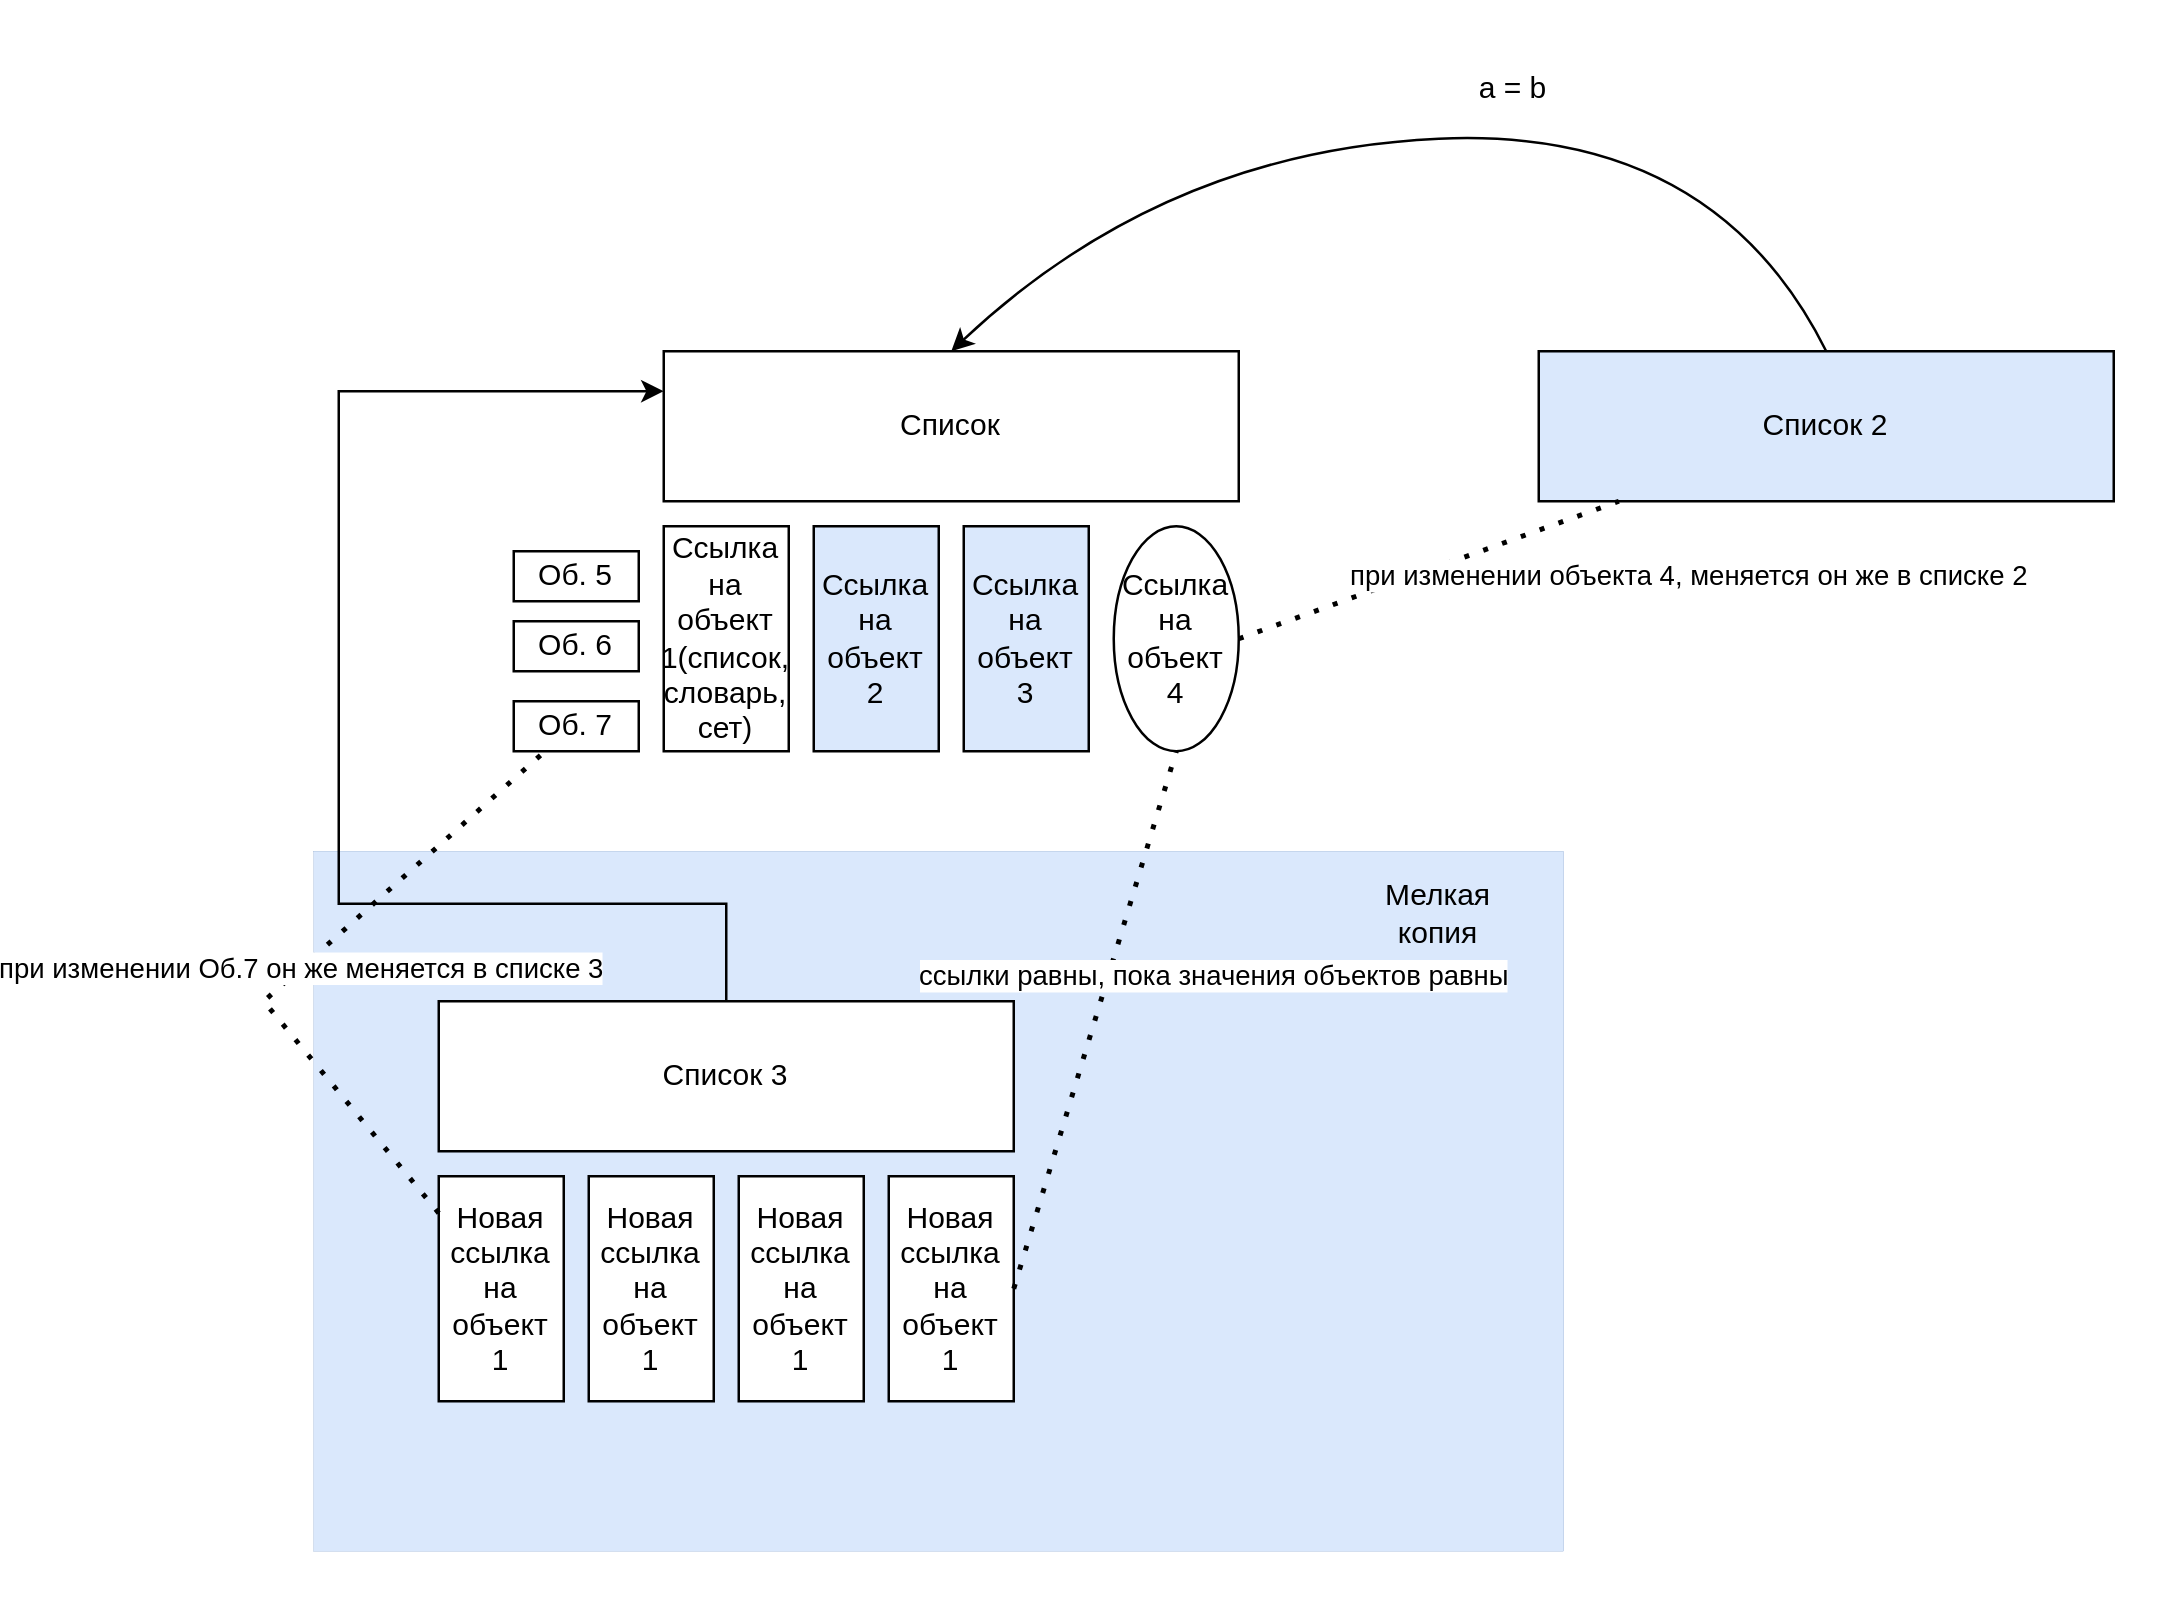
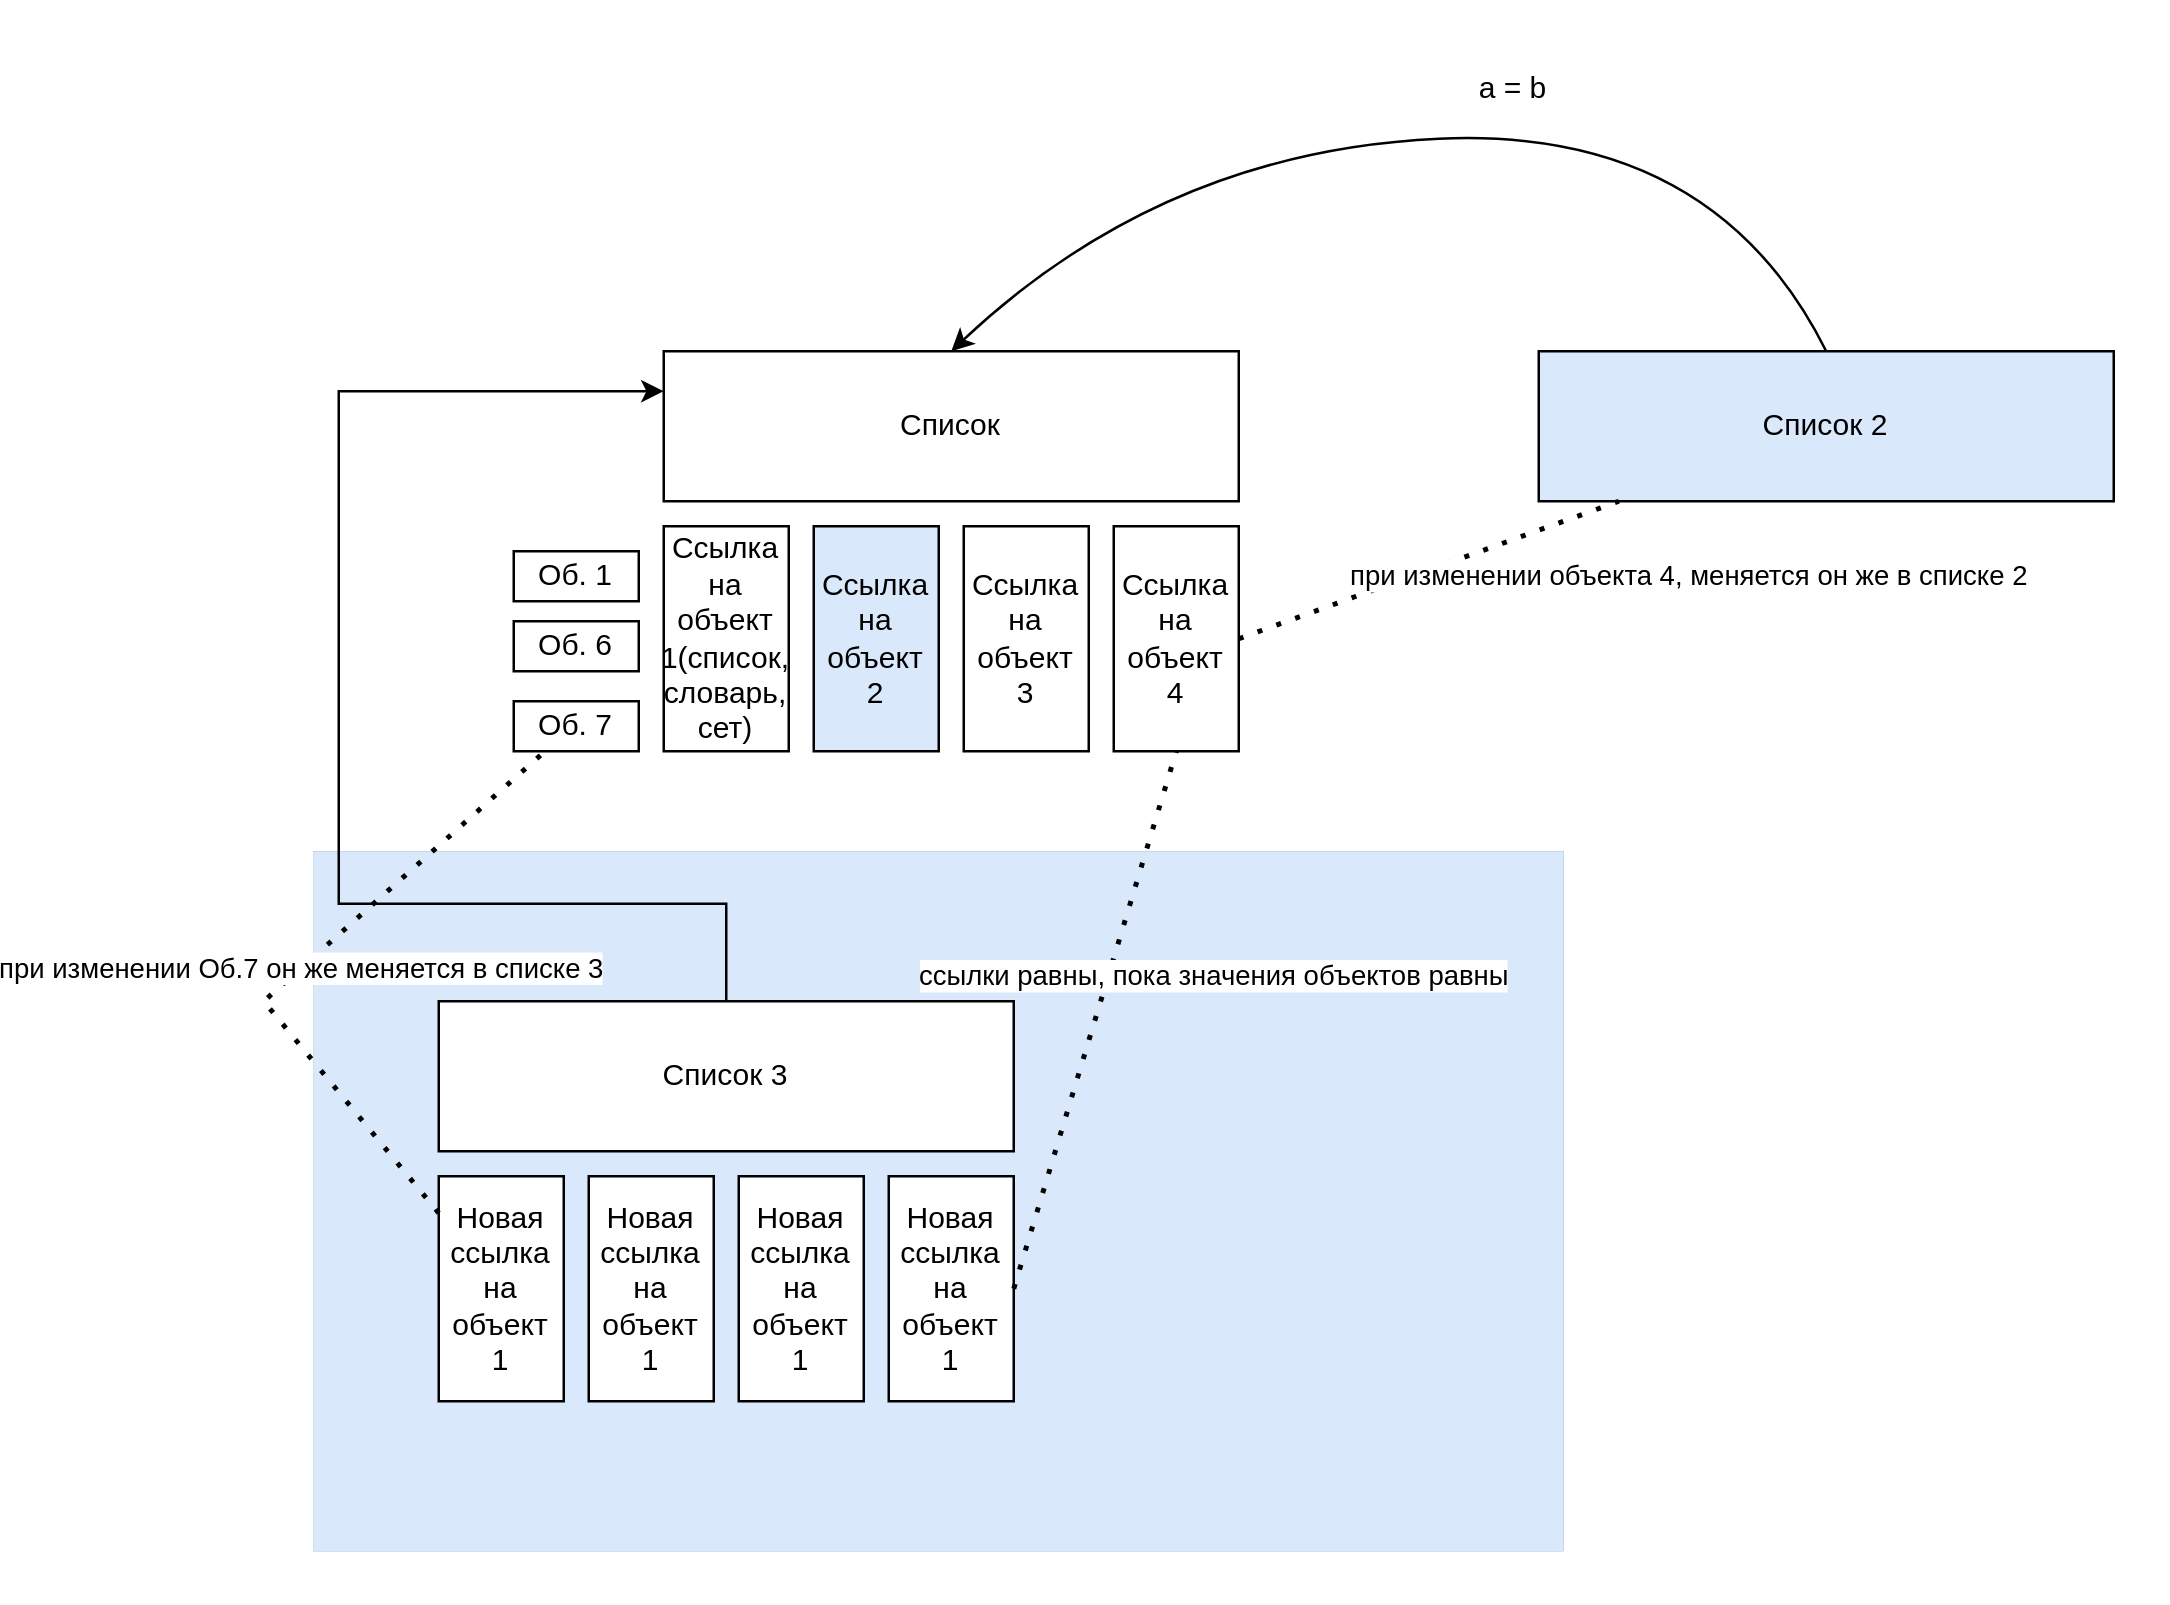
(576, 576) -> (576, 576)
(1026, 639) -> (1026, 639)
(1176, 639) -> (1176, 639)
(1439, 914) -> none
